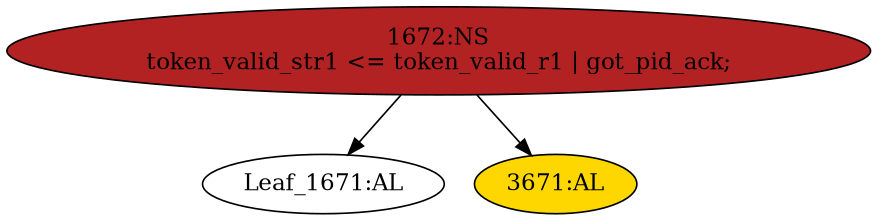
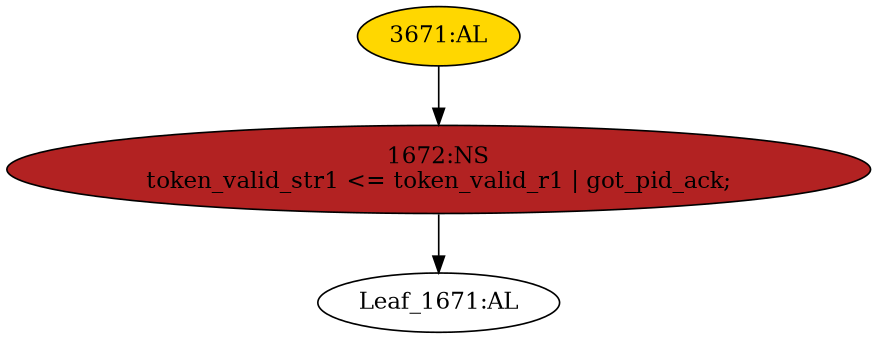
(498, 119) -> (439, 87)
